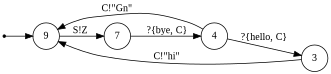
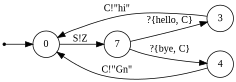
(46, 36) -> (46, 44)
(261, 46) -> (165, 33)
